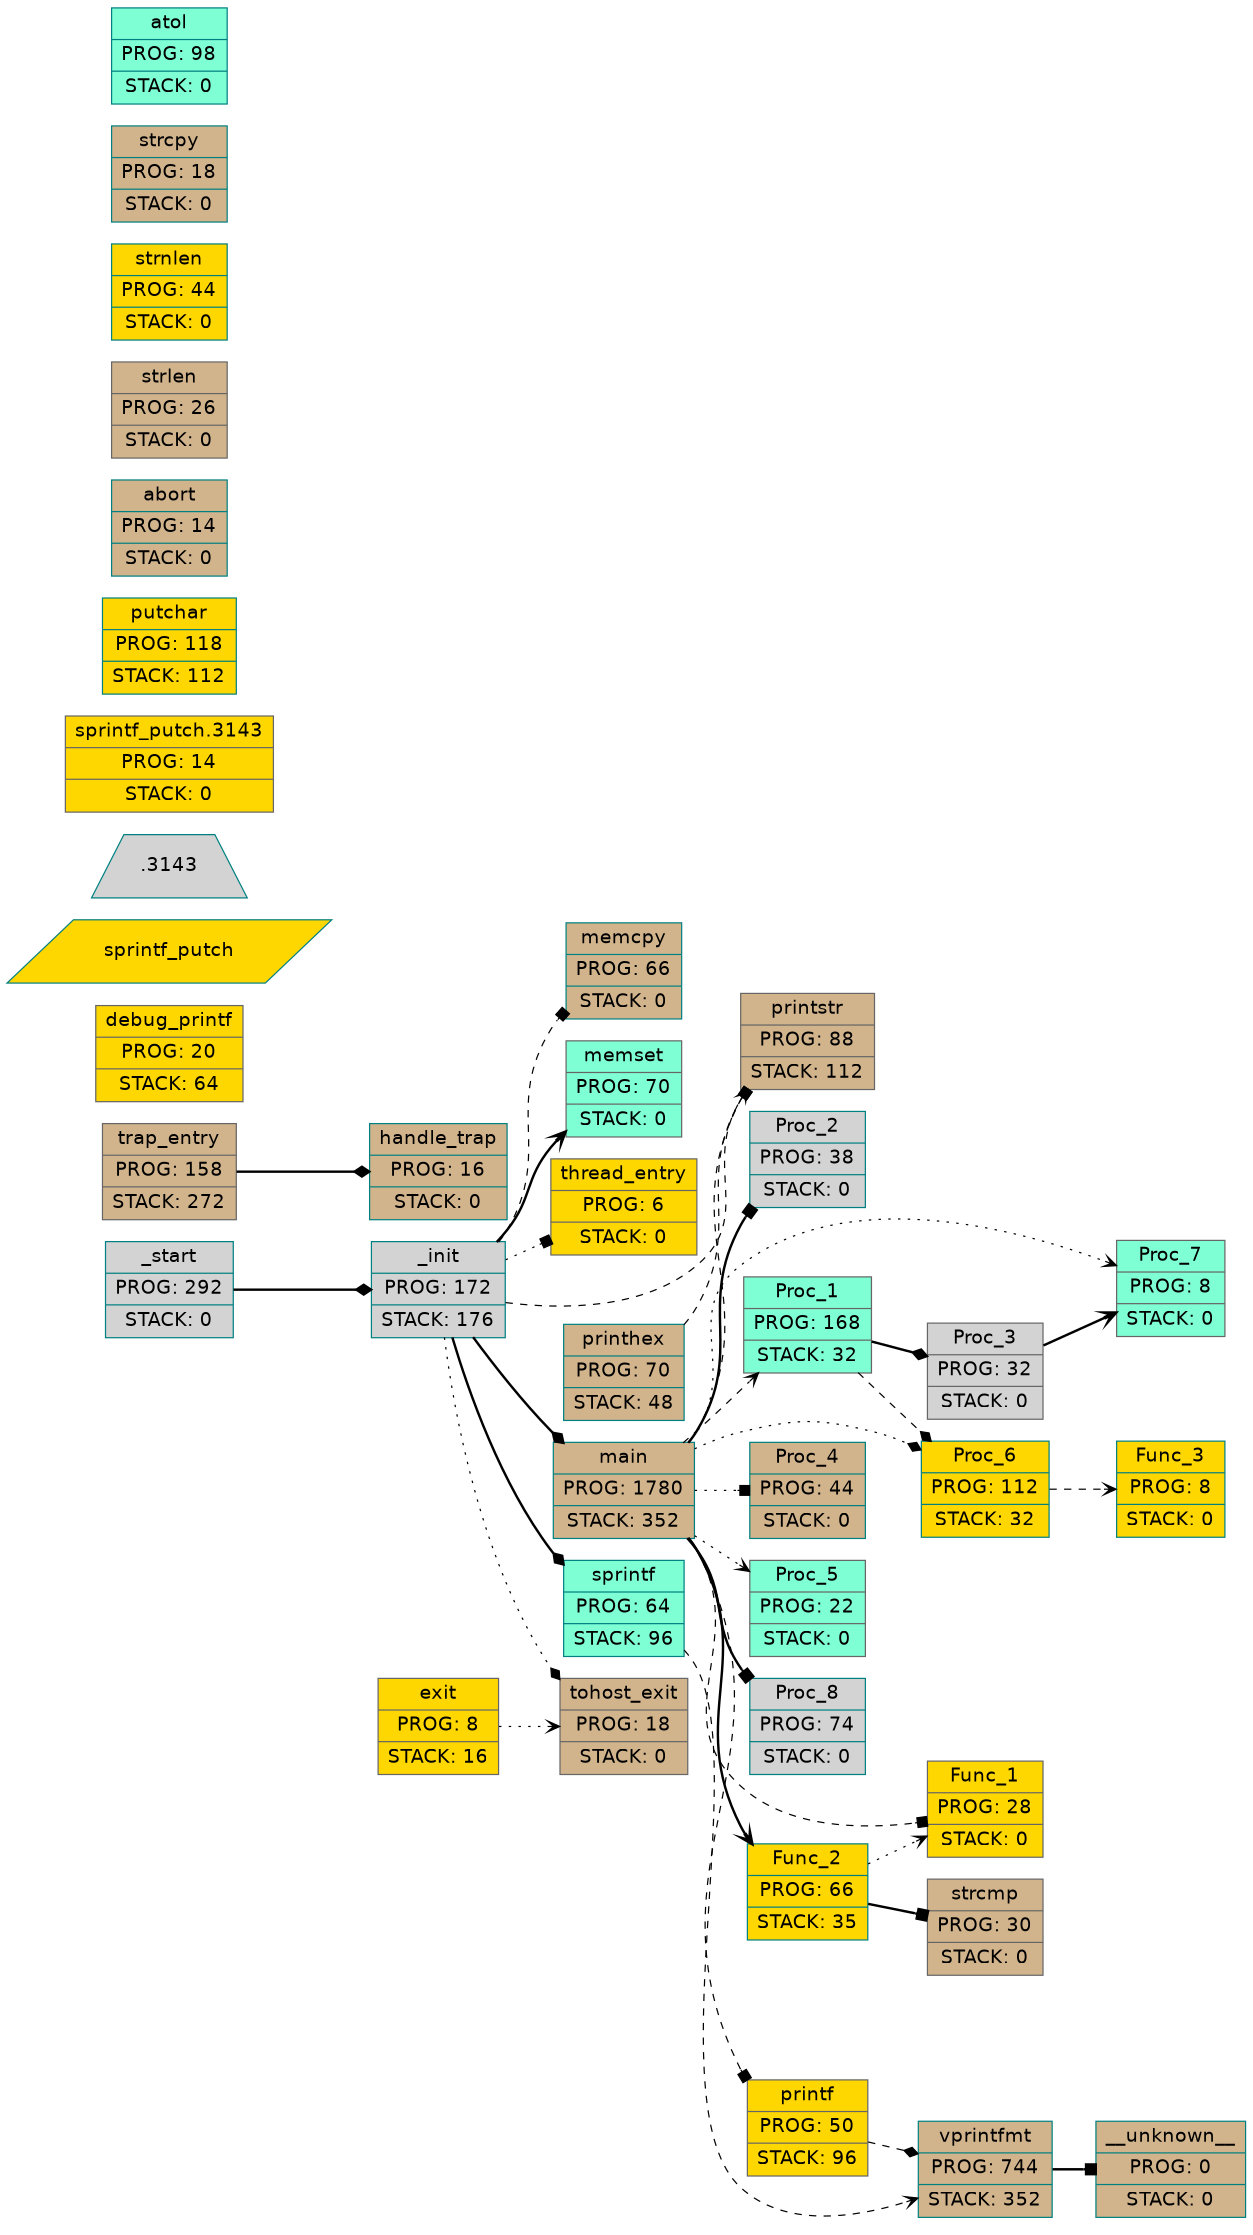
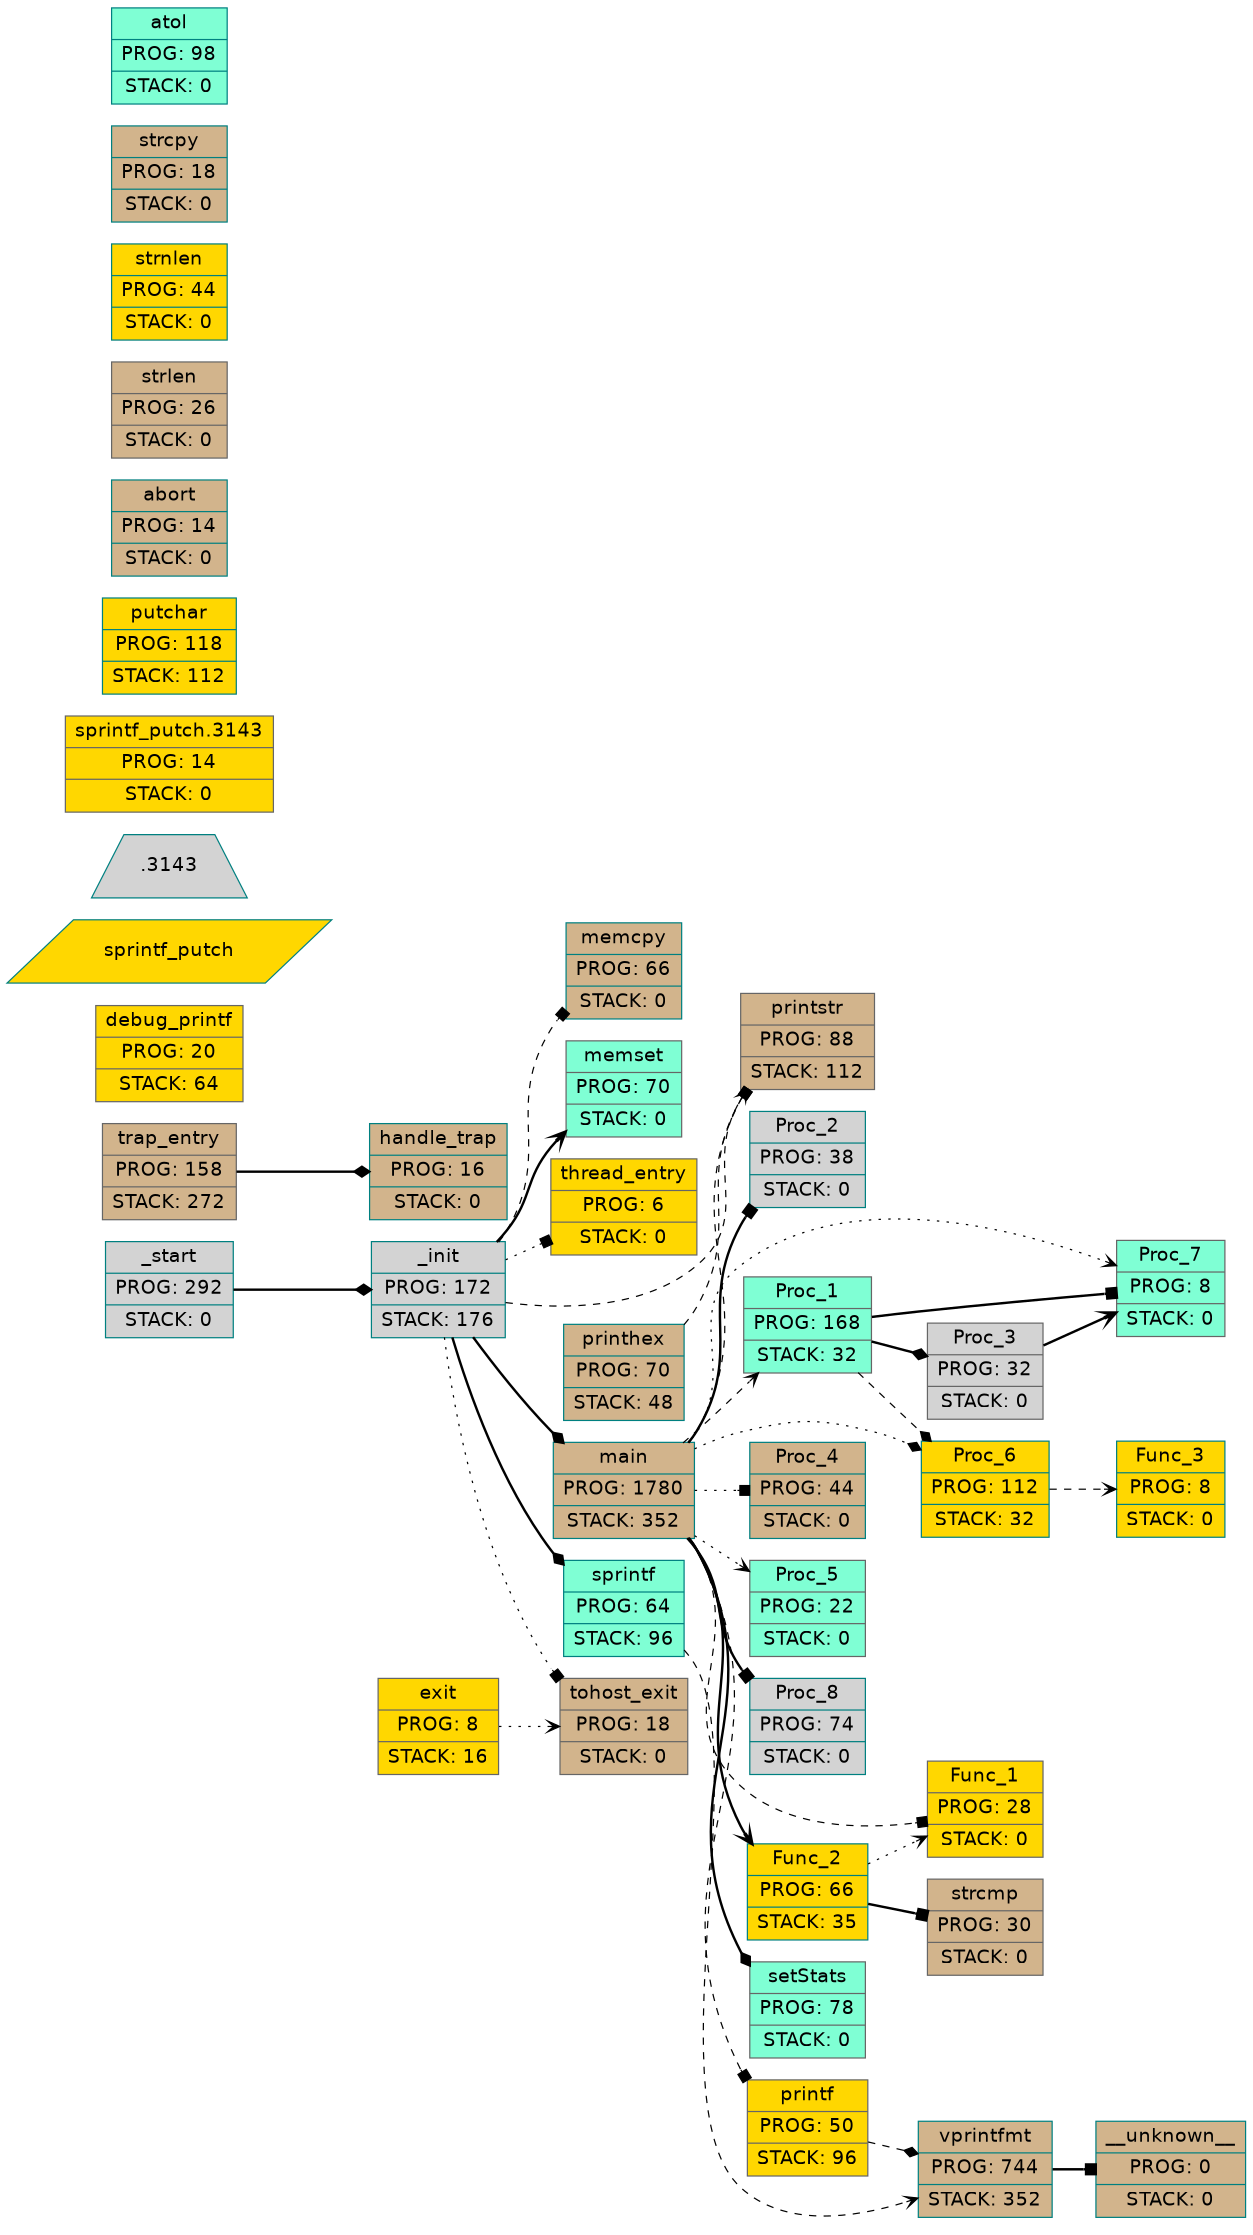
none -> (988, 1305)
(480, 1509) -> (480, 1509)
none -> (808, 2010)
